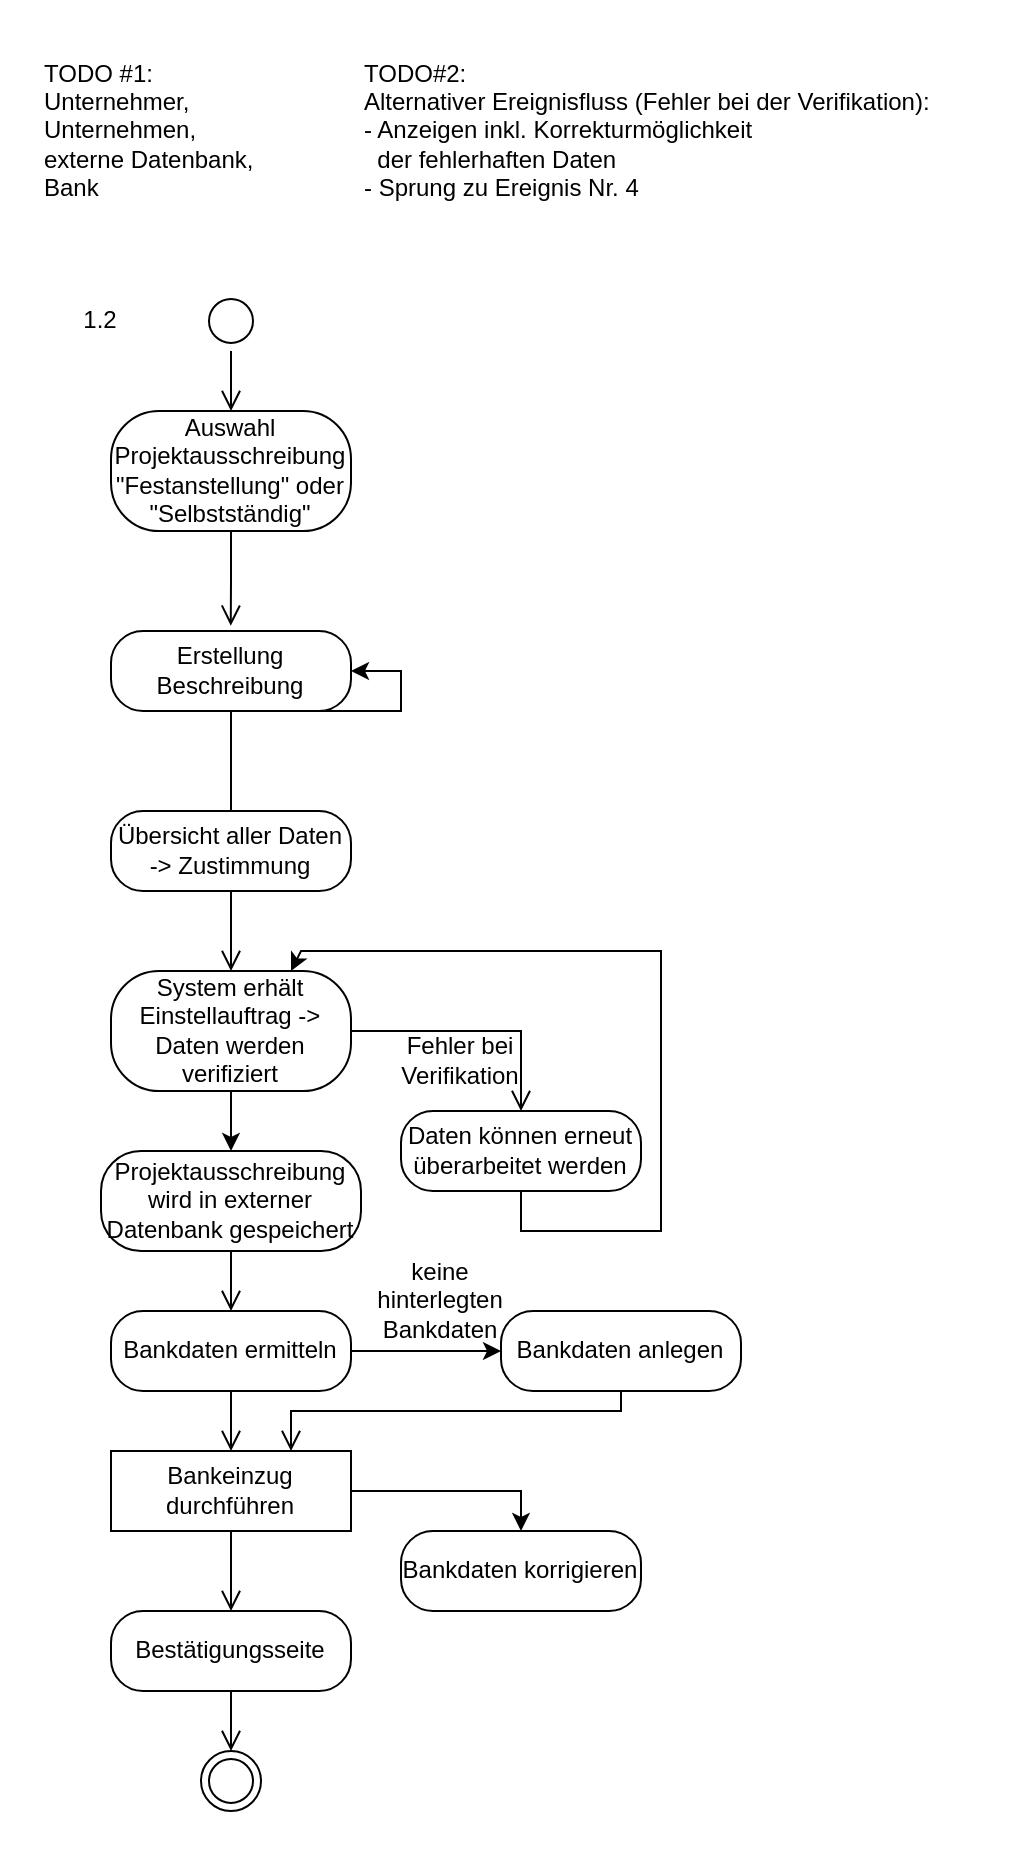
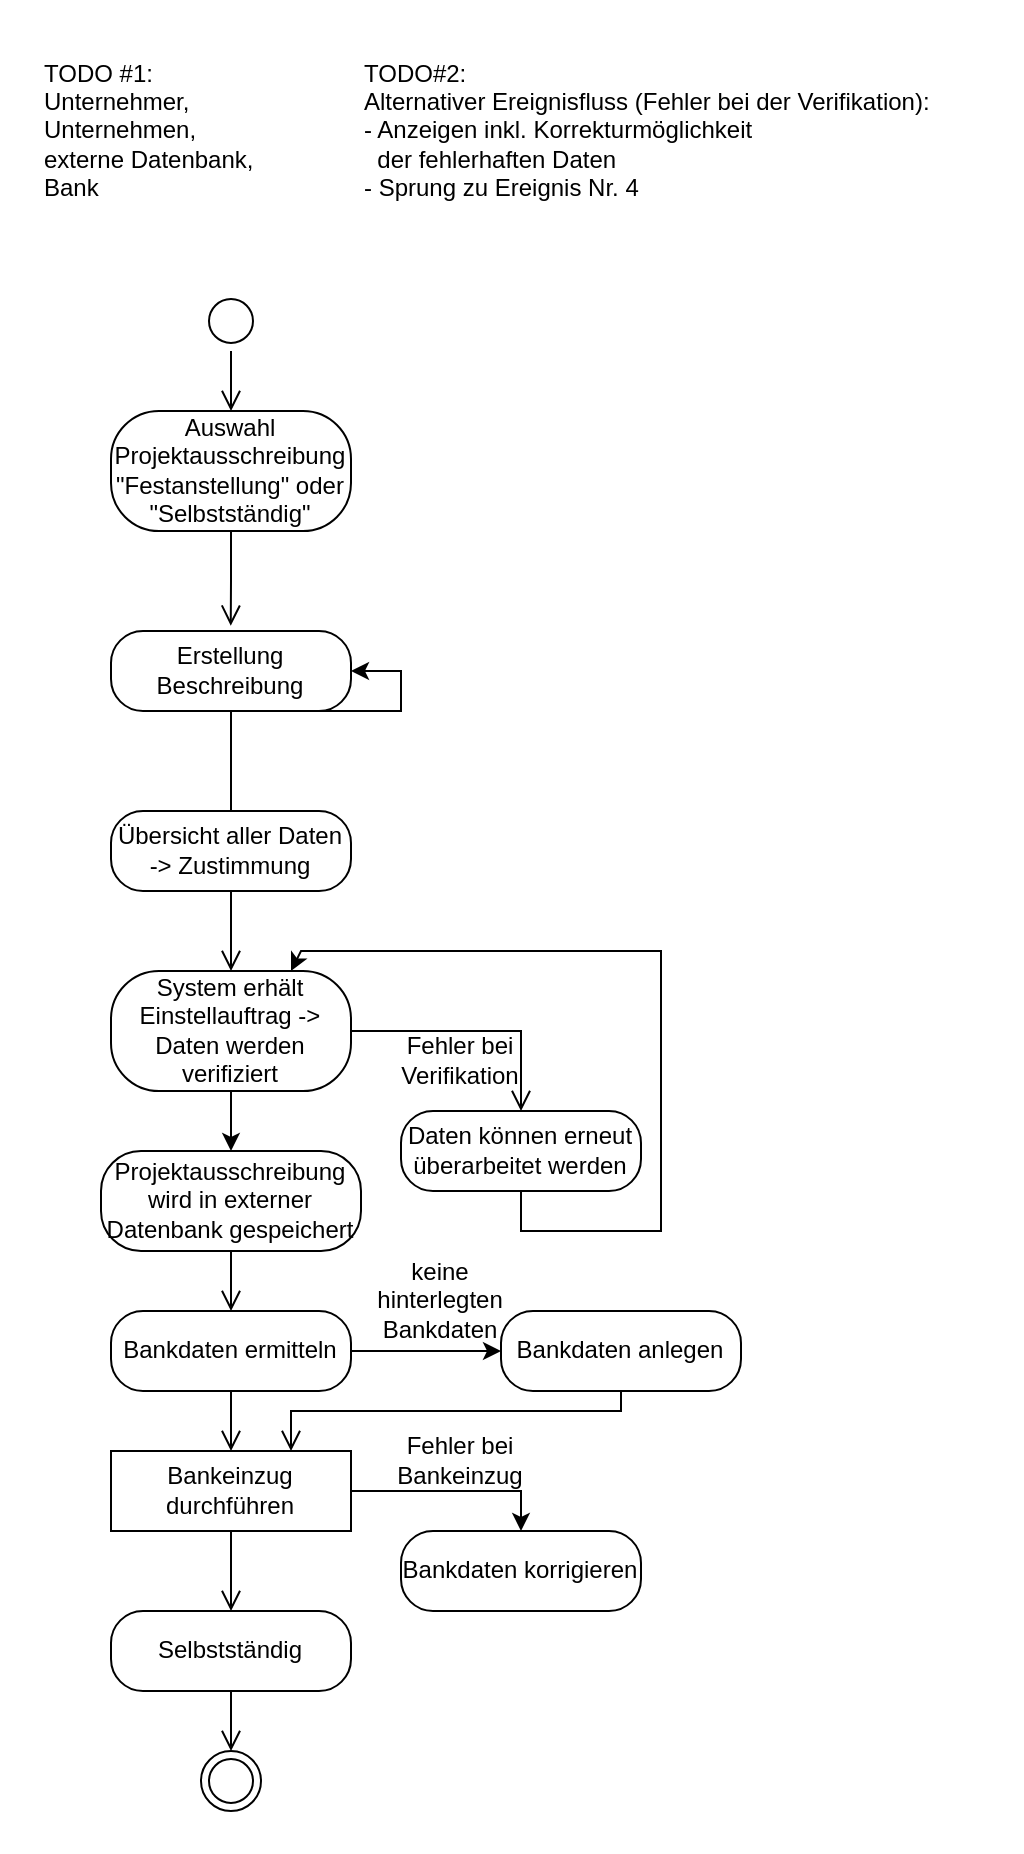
(101, 321) -> none
none -> (461, 1461)
(231, 1651) -> (231, 1651)
